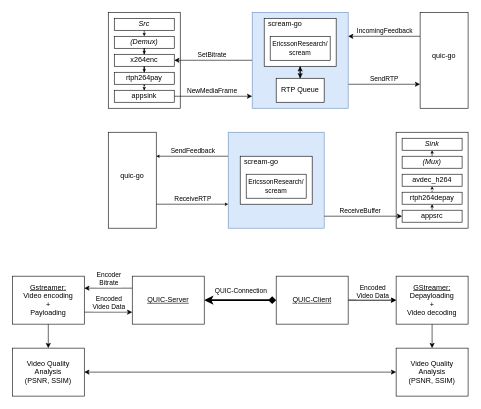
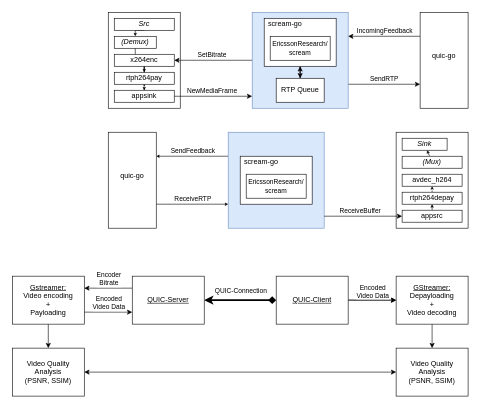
(144, 42) -> (135, 42)
(432, 144) -> (425, 144)
